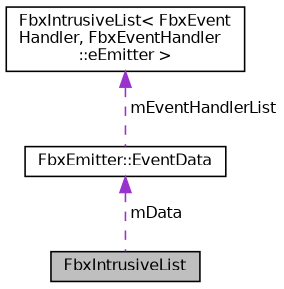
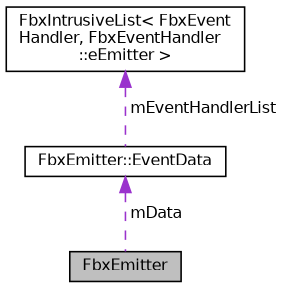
(125, 267) -> (125, 267)
